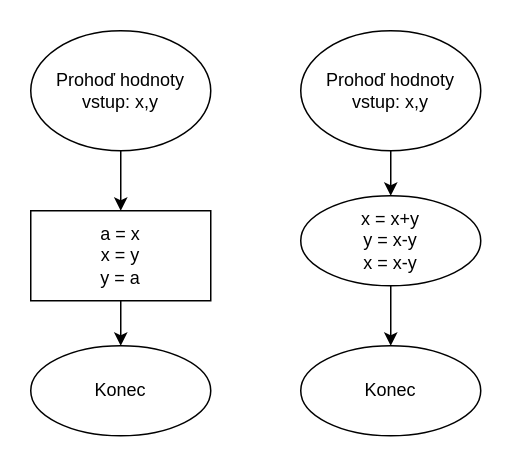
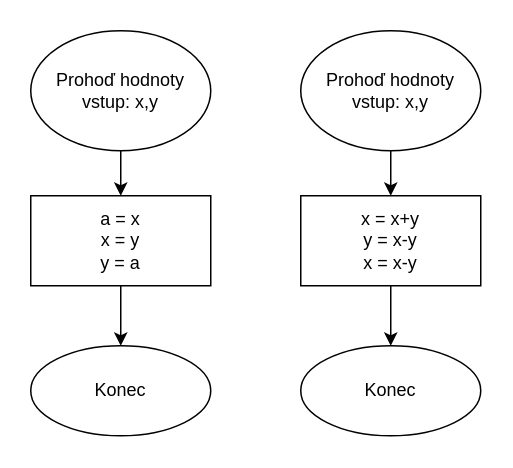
(391, 241) -> (391, 241)
(121, 256) -> (121, 241)
